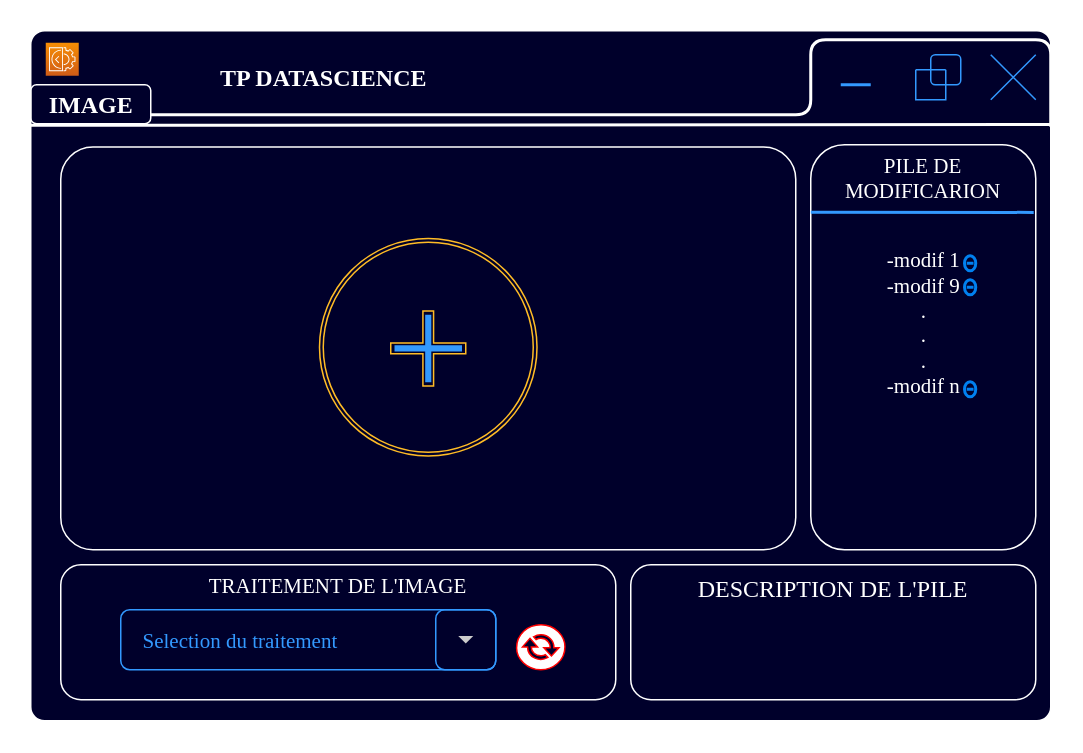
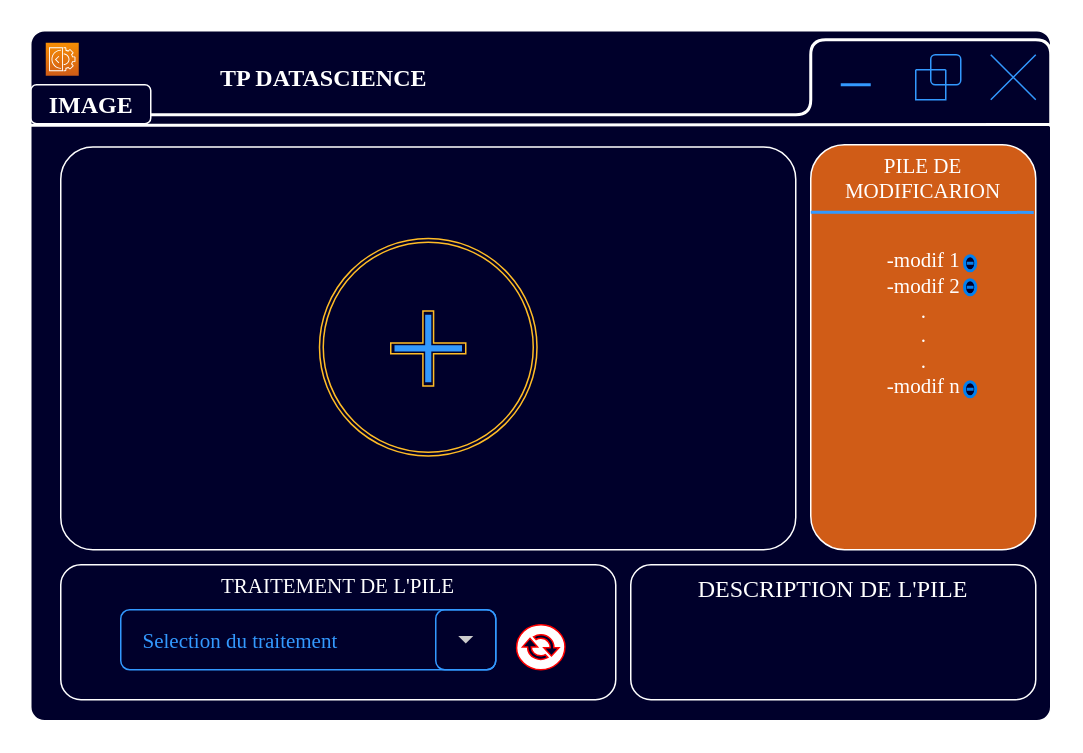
(924, 325) -> (924, 325)
(923, 347) -> (923, 347)
(338, 588) -> (338, 588)
